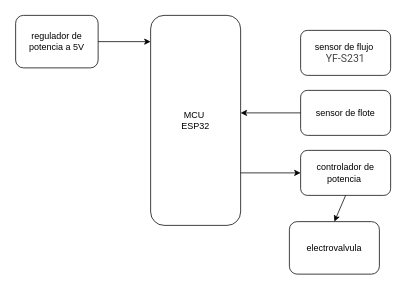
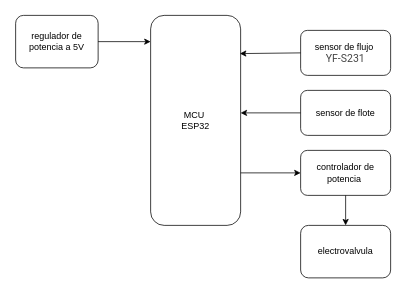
none -> (261, 53)
(334, 248) -> (345, 252)
